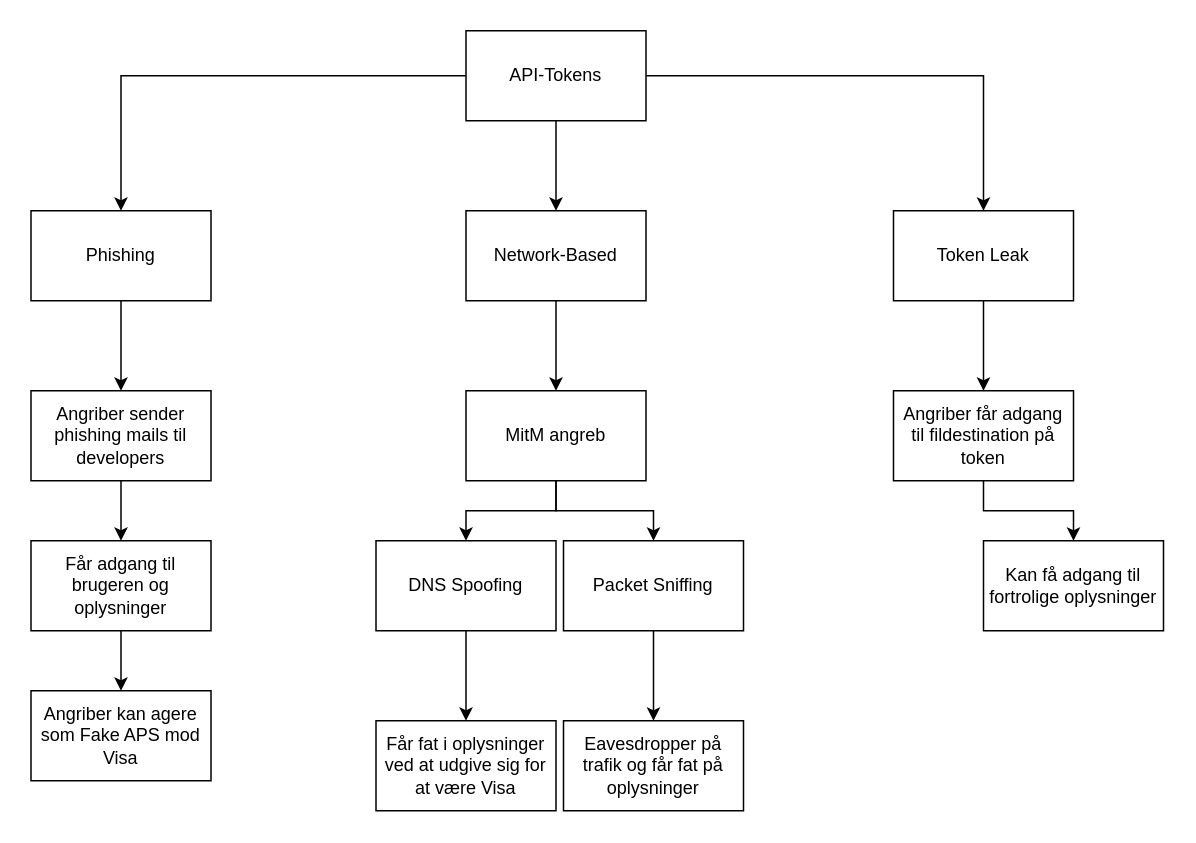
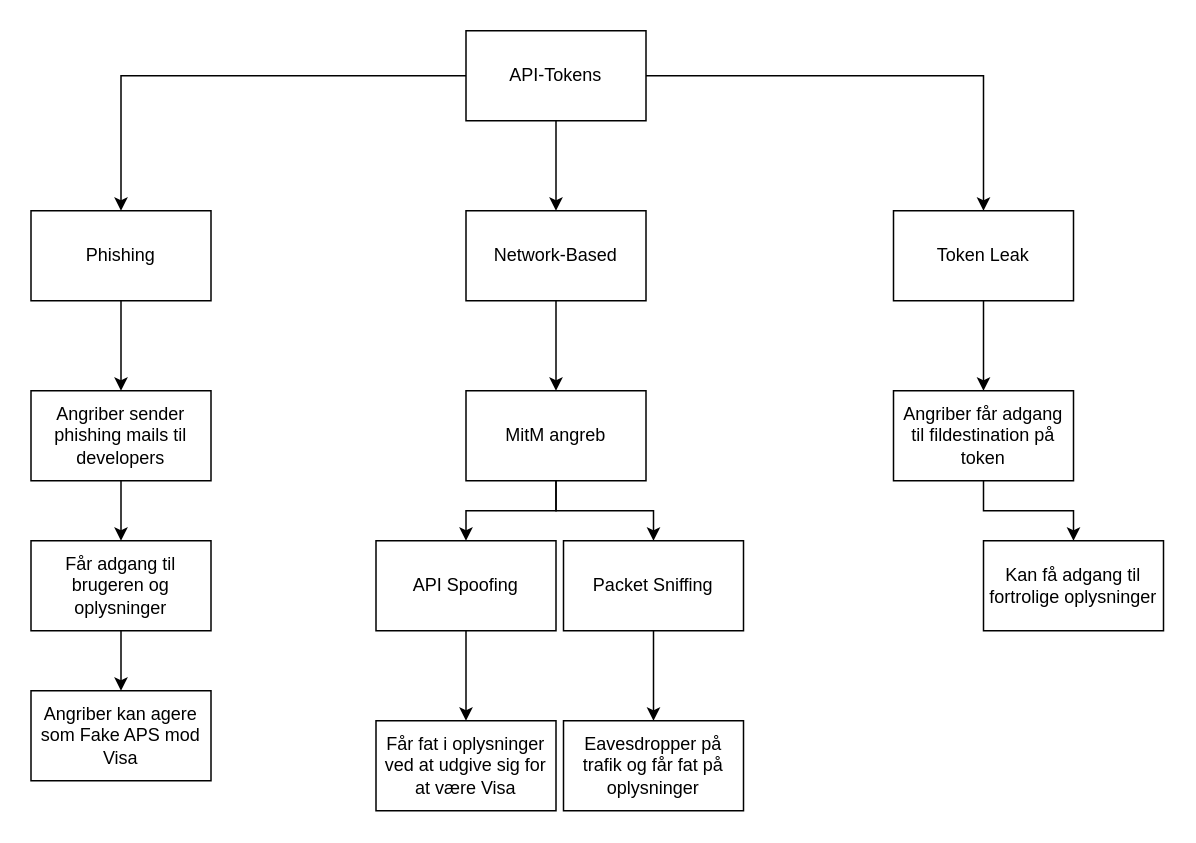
(466, 586) -> (466, 586)
